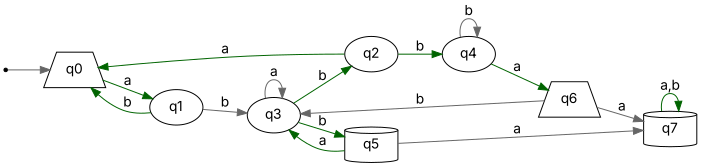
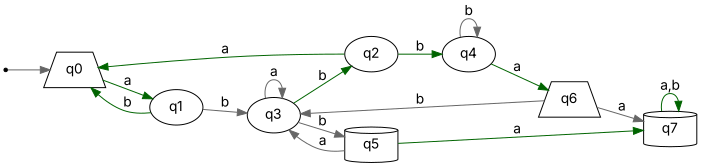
(317, 128) -> (317, 128)
(516, 137) -> (516, 137)
(319, 149) -> (319, 149)
